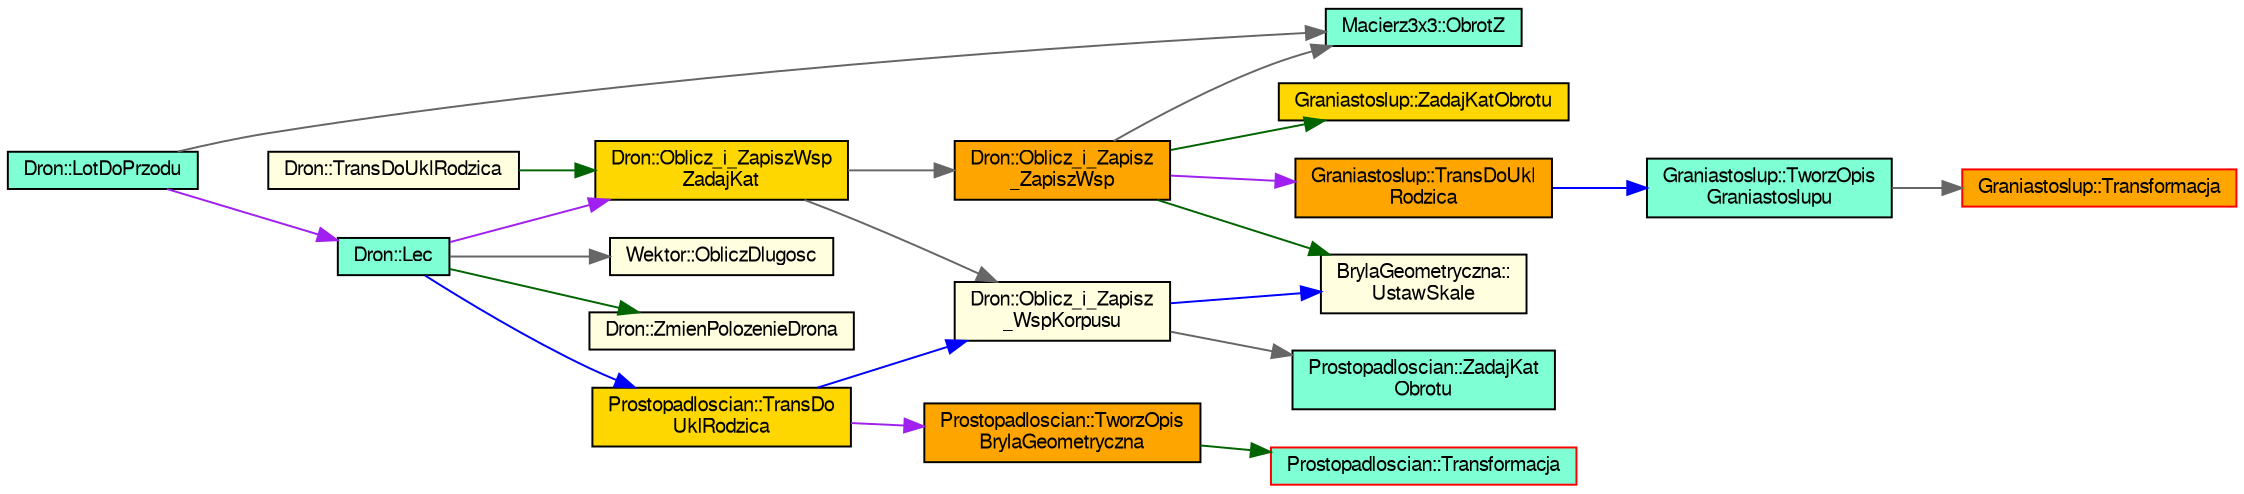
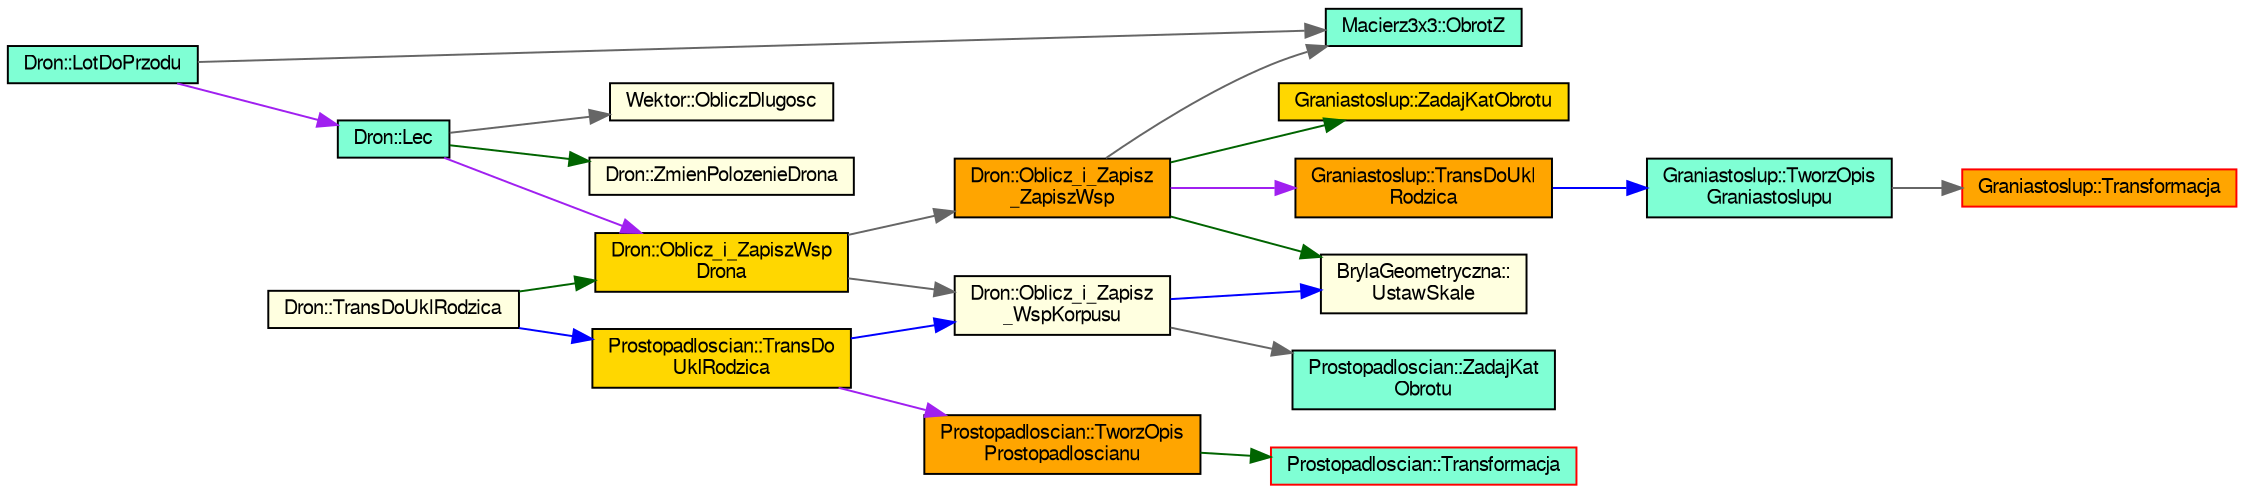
(722, 170) -> (722, 262)
(519, 331) -> (546, 332)
(1062, 433) -> (1062, 445)
